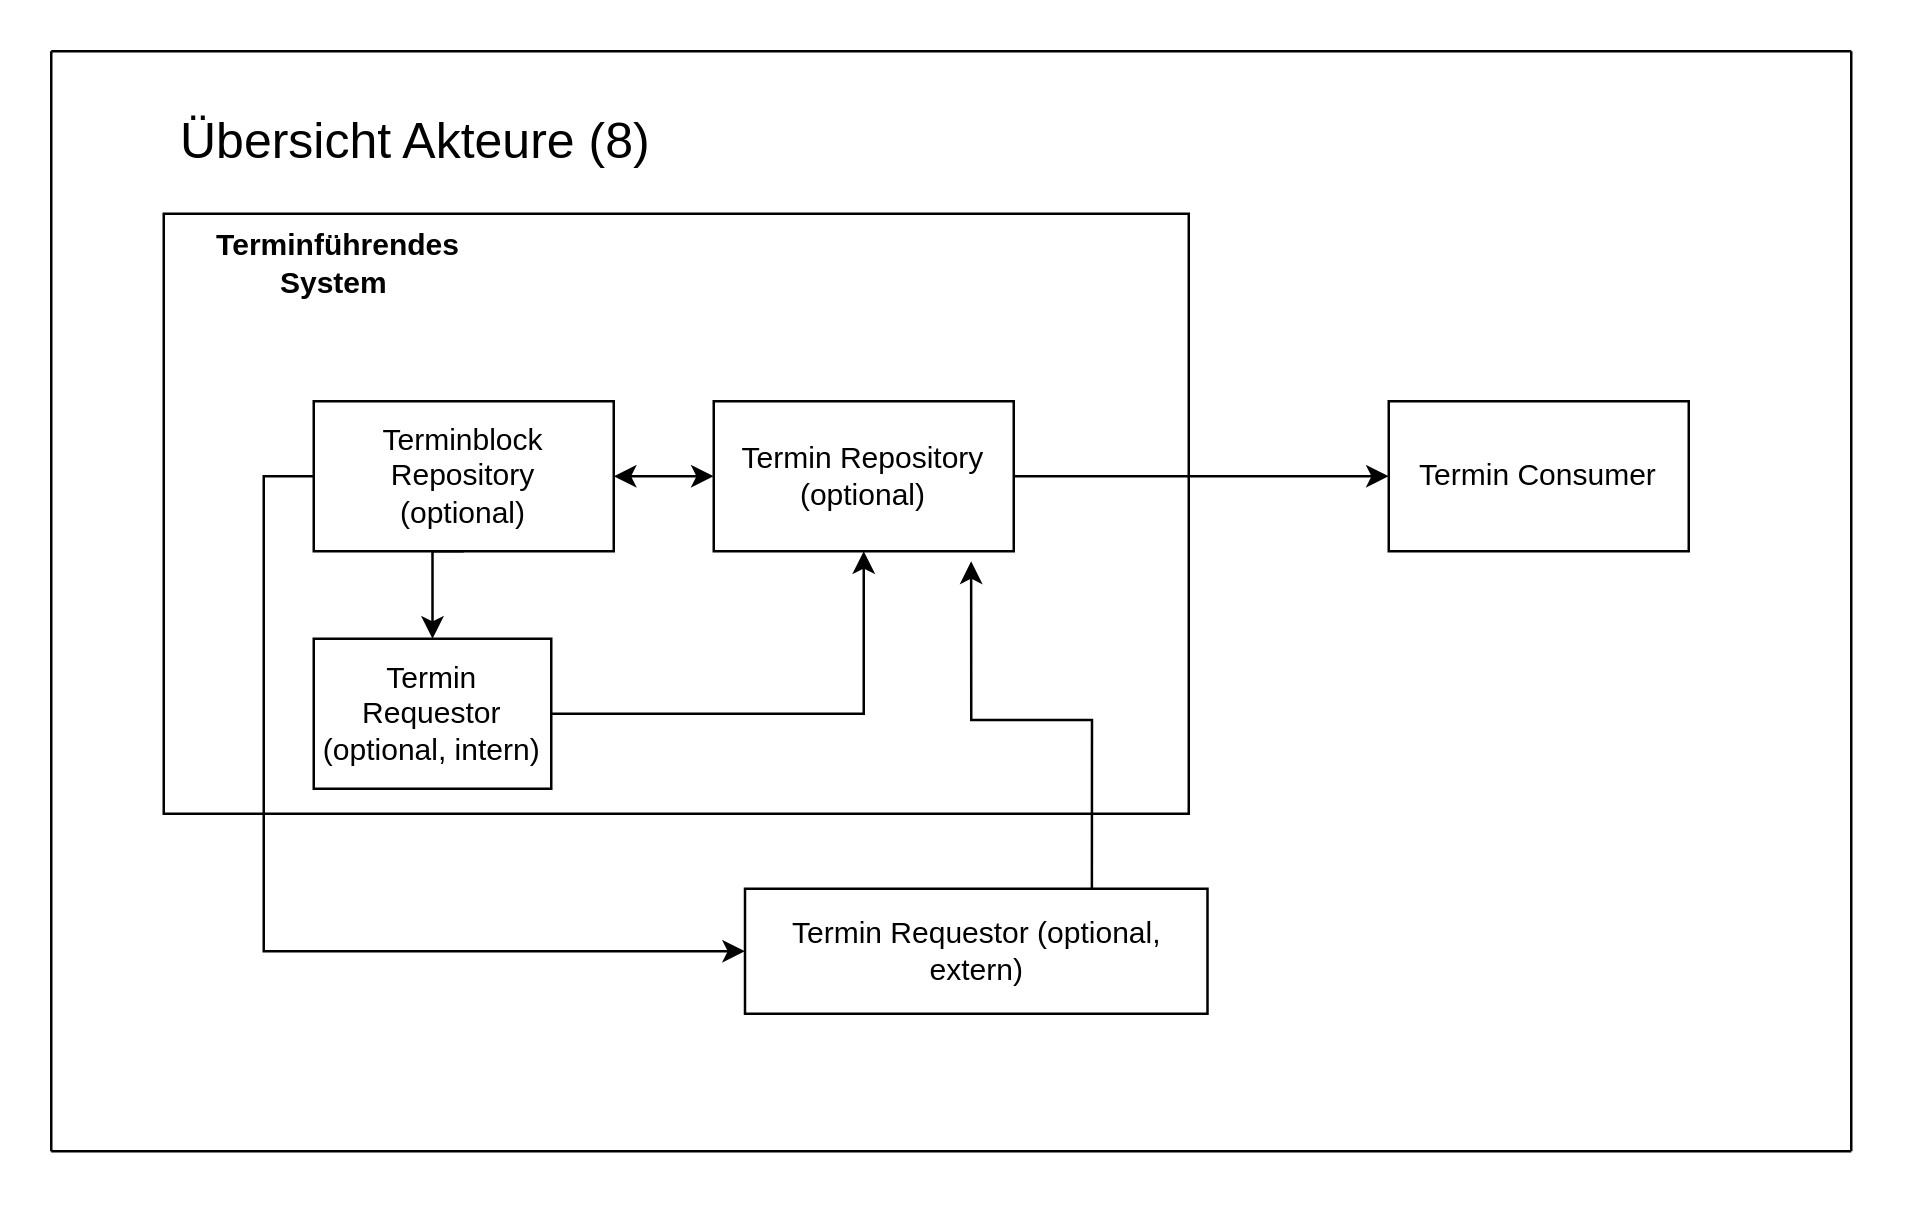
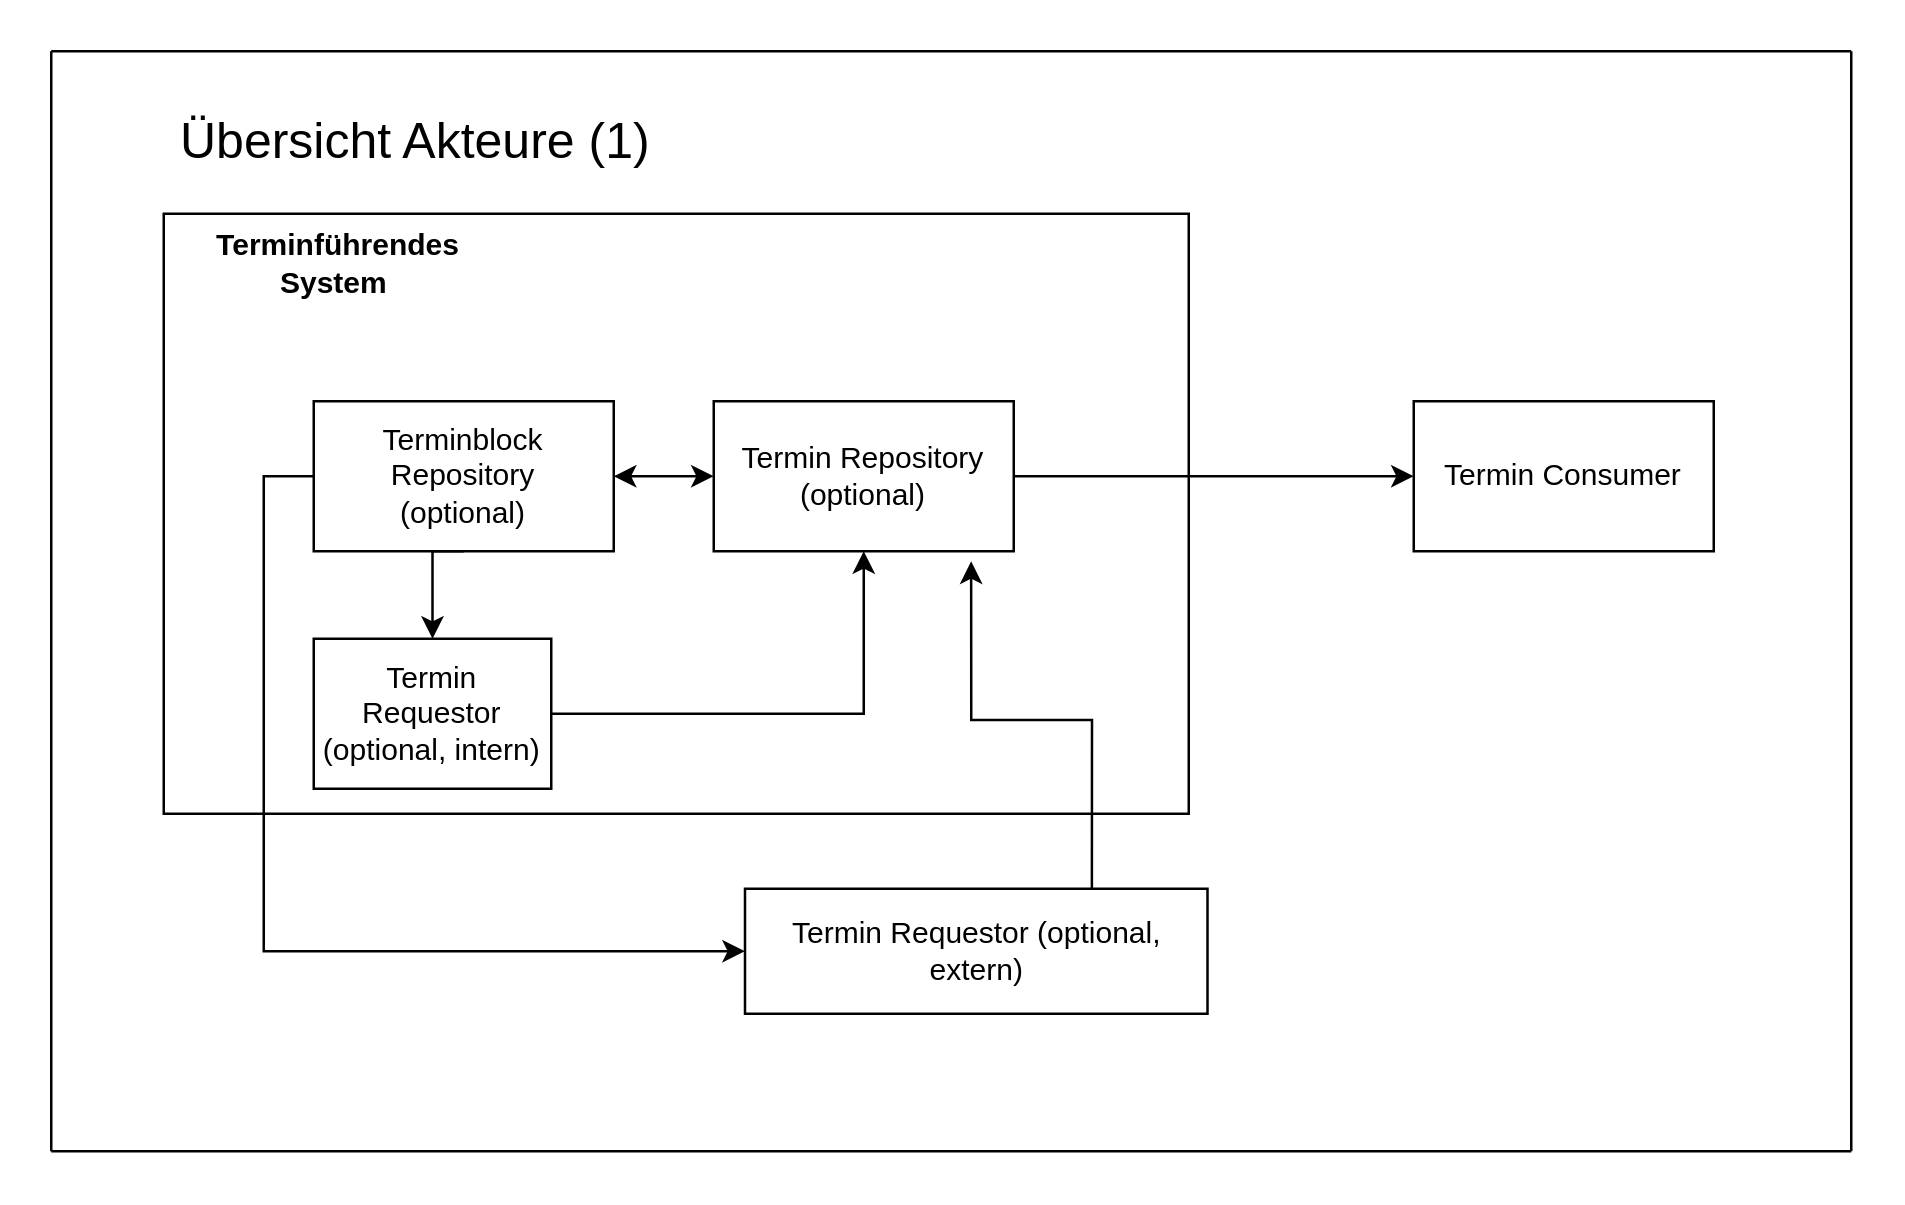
(470, 139) -> (470, 139)
(1539, 476) -> (1564, 476)
